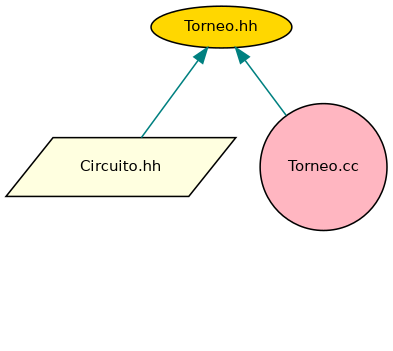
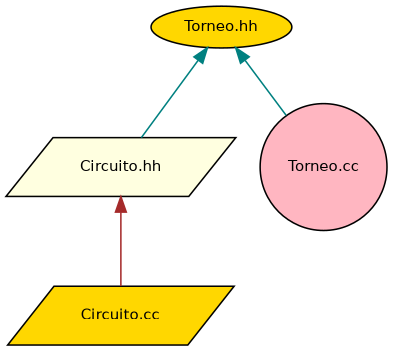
none -> (121, 316)
